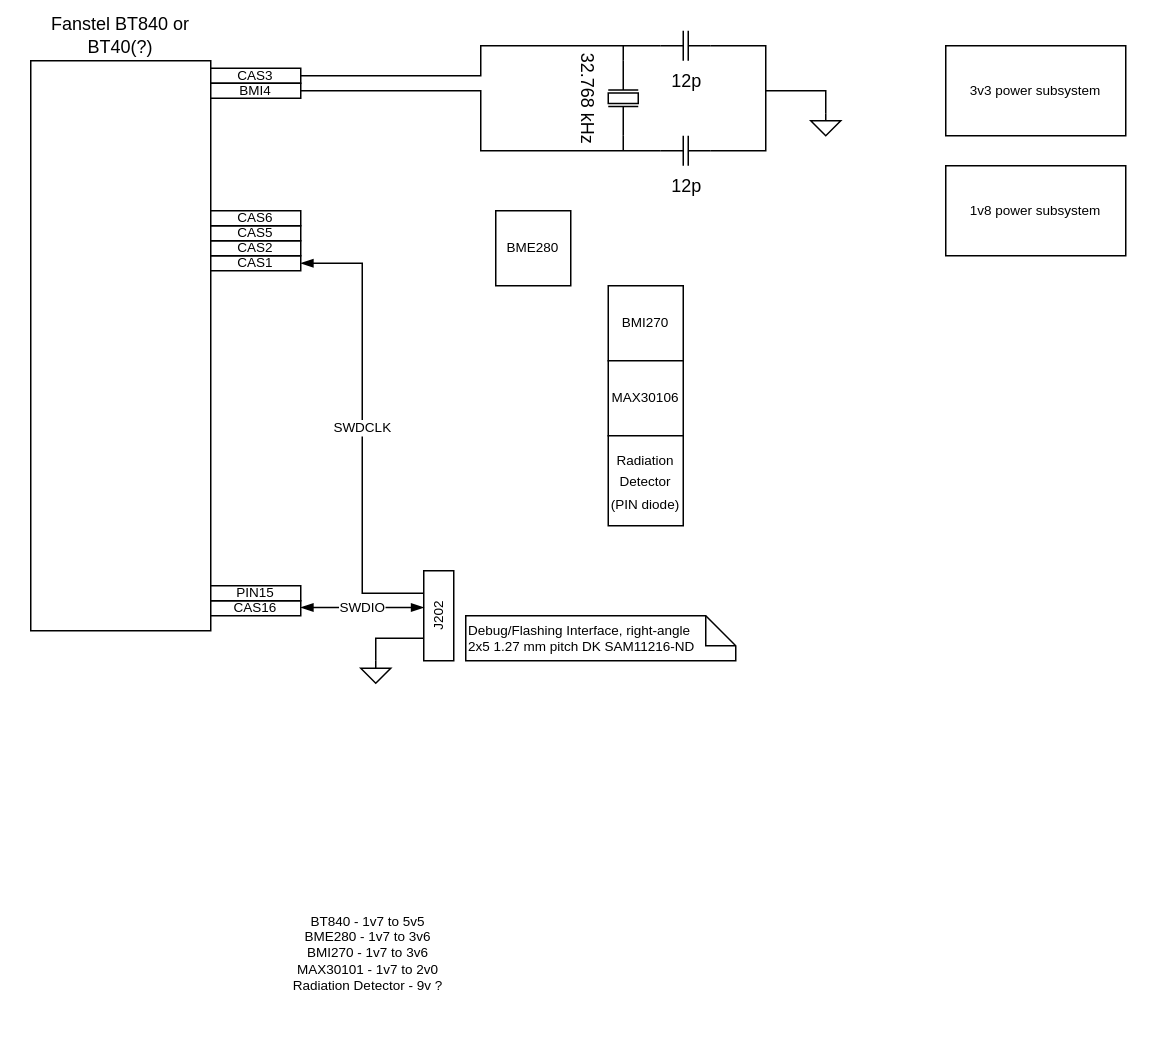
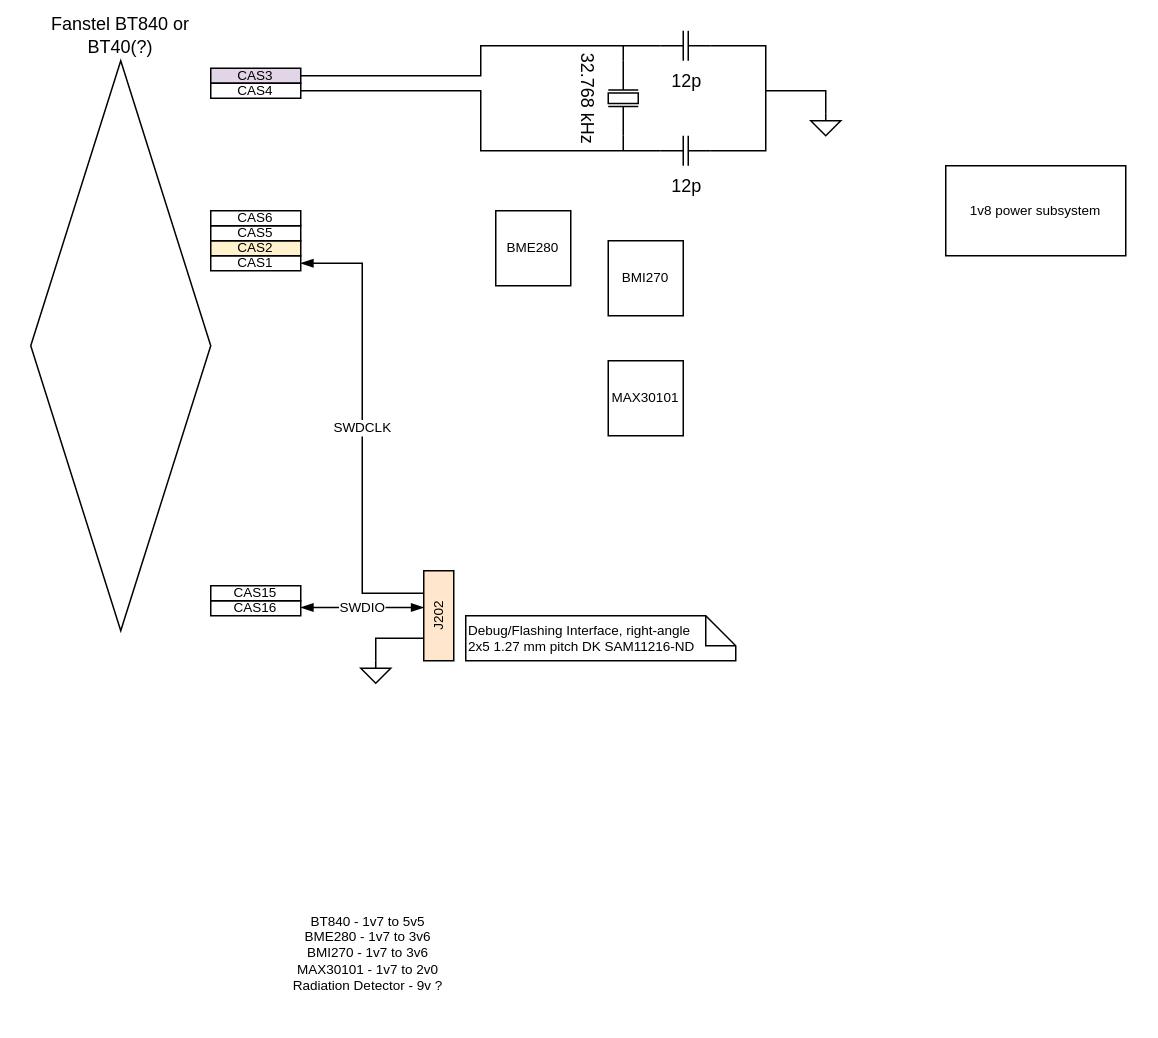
(256, 76) -> (256, 76)
(256, 91) -> (256, 91)
(1036, 91) -> none
(256, 248) -> (256, 248)
(646, 323) -> (646, 278)
(121, 346) -> (121, 346)
(646, 398) -> (646, 398)
(646, 481) -> none
(256, 593) -> (256, 593)
(439, 616) -> (439, 616)
